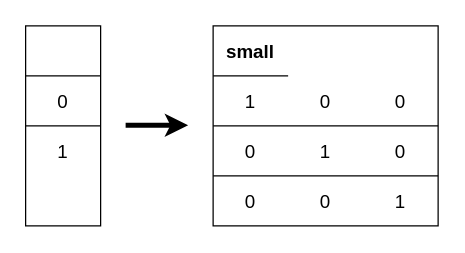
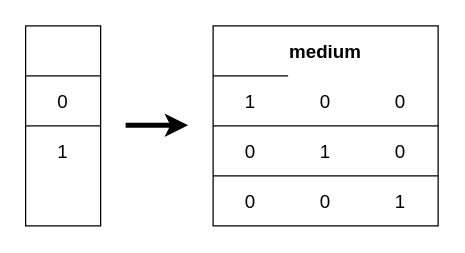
(251, 51) -> none
none -> (326, 51)
